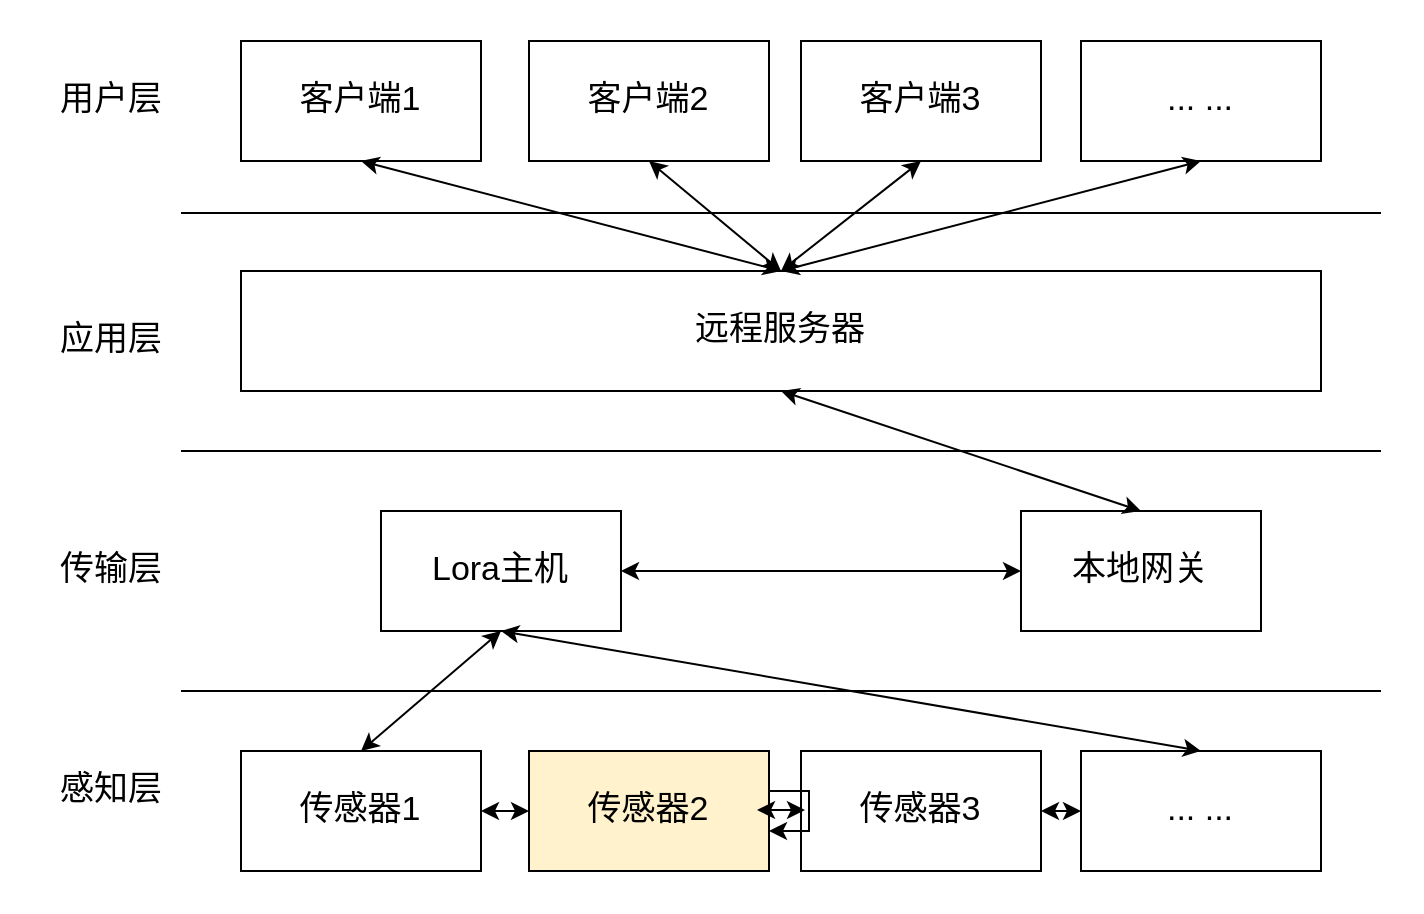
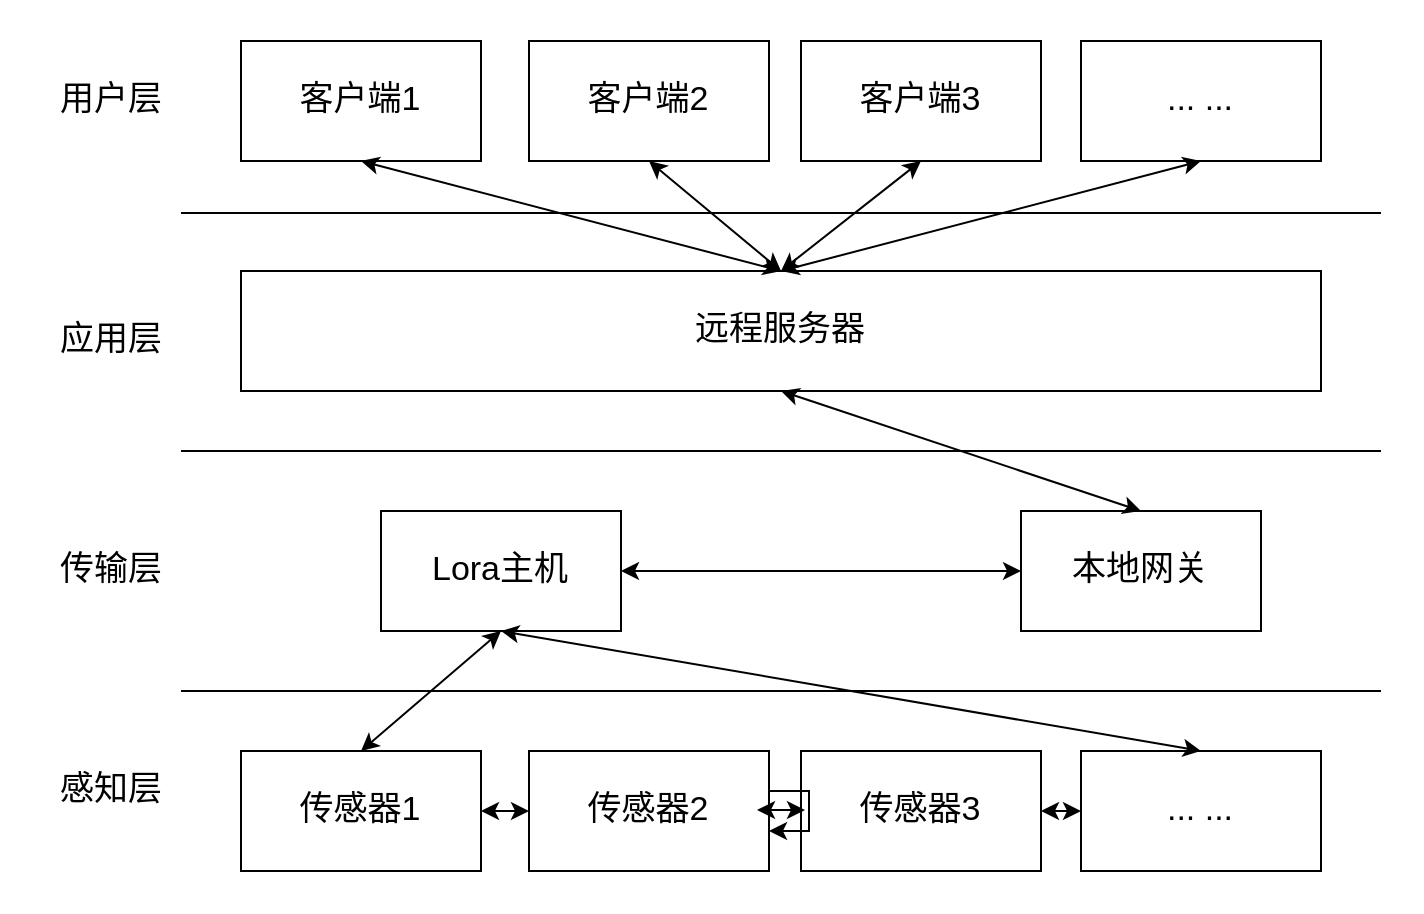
(649, 811) -> (649, 811)
